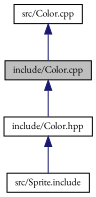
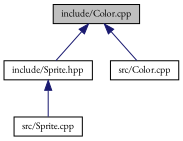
(48, 47) -> (124, 46)
(48, 127) -> (48, 70)
(48, 183) -> (48, 127)
